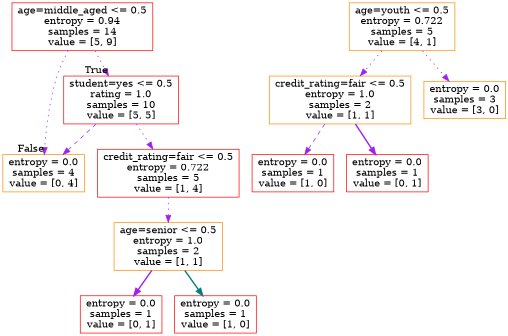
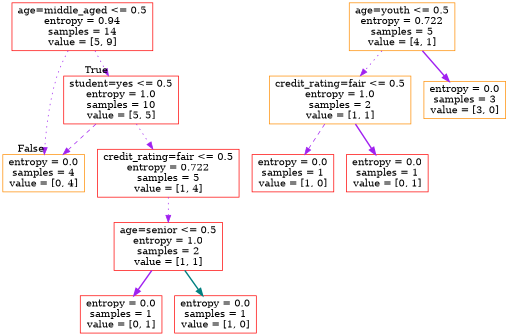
(433, 63) -> (433, 63)
(121, 100) -> (121, 100)
(168, 246) -> (168, 246)
